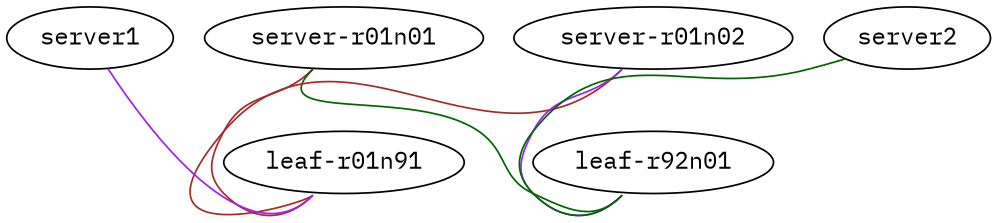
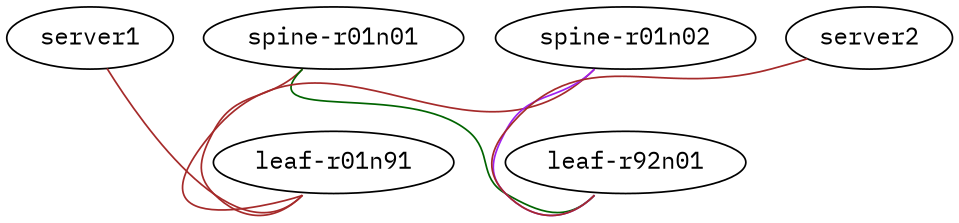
(344, 38) -> (334, 38)
(653, 38) -> (626, 38)
(634, 76) -> (613, 77)
(184, 164) -> (179, 162)
